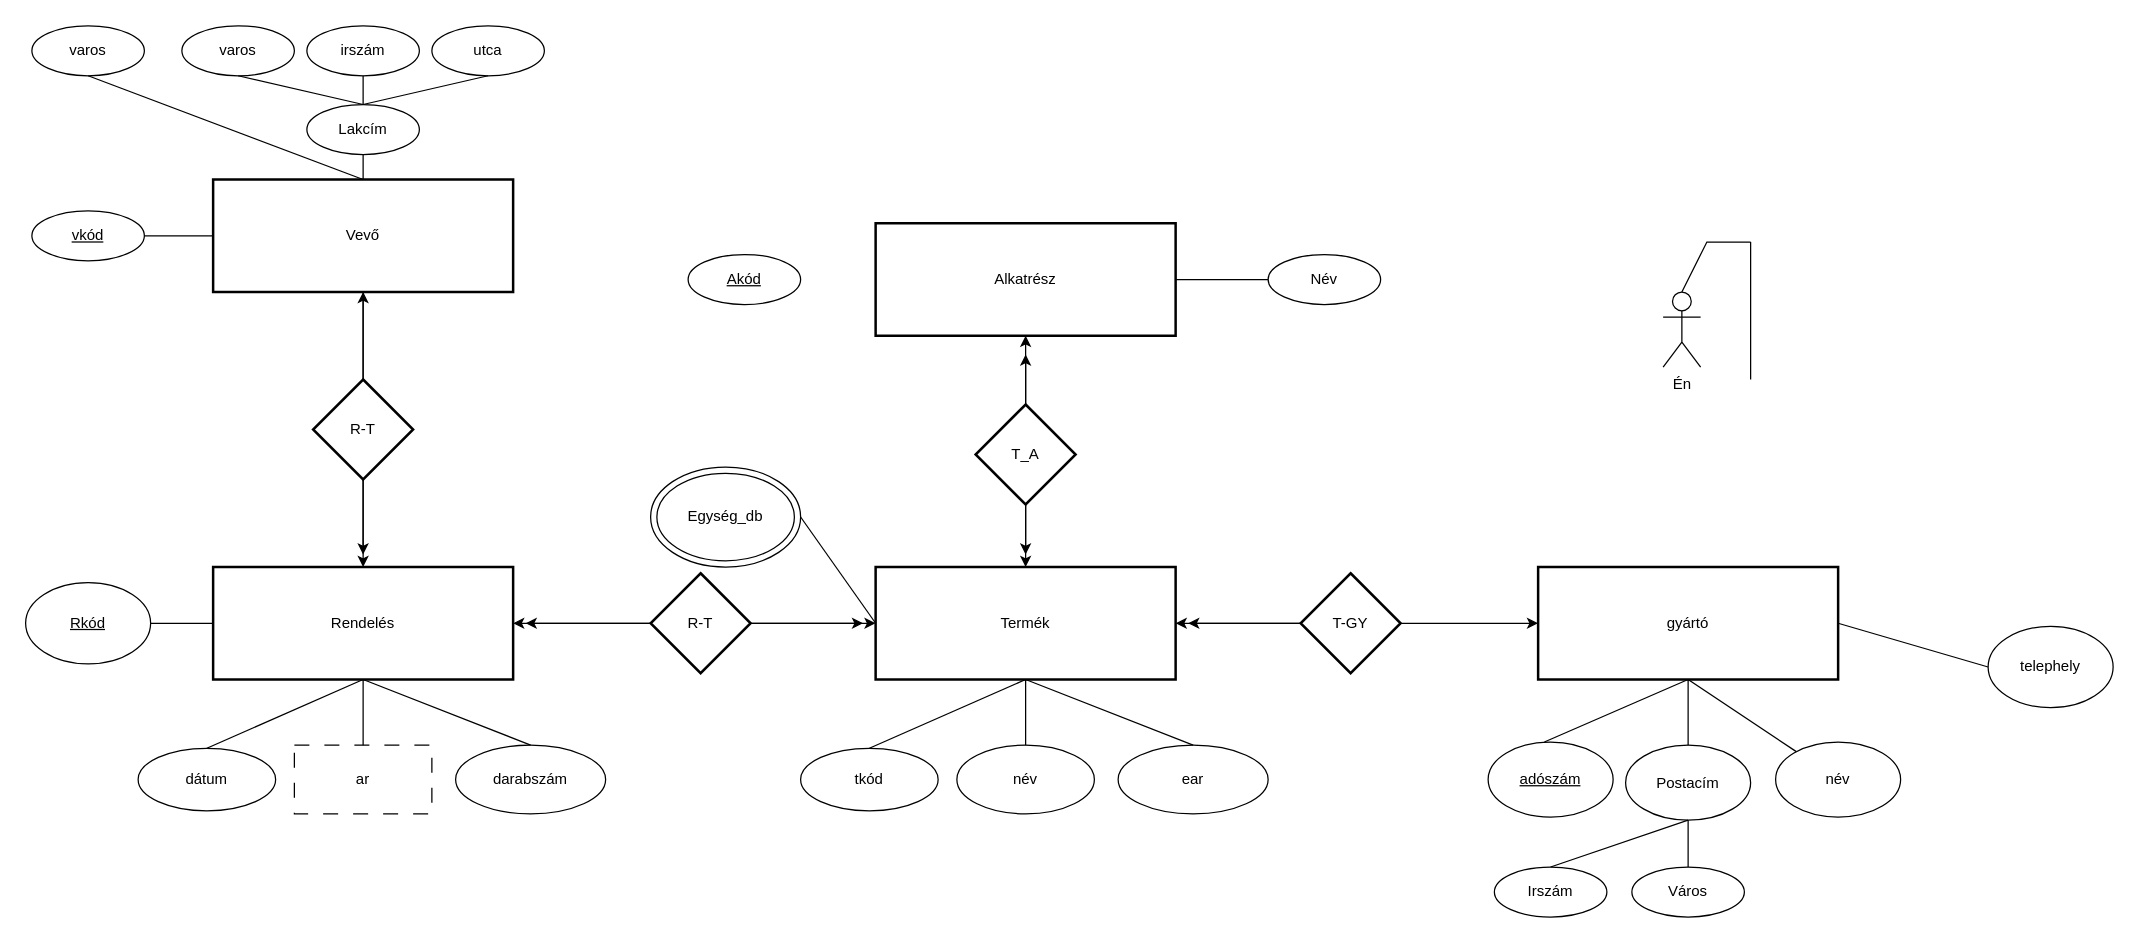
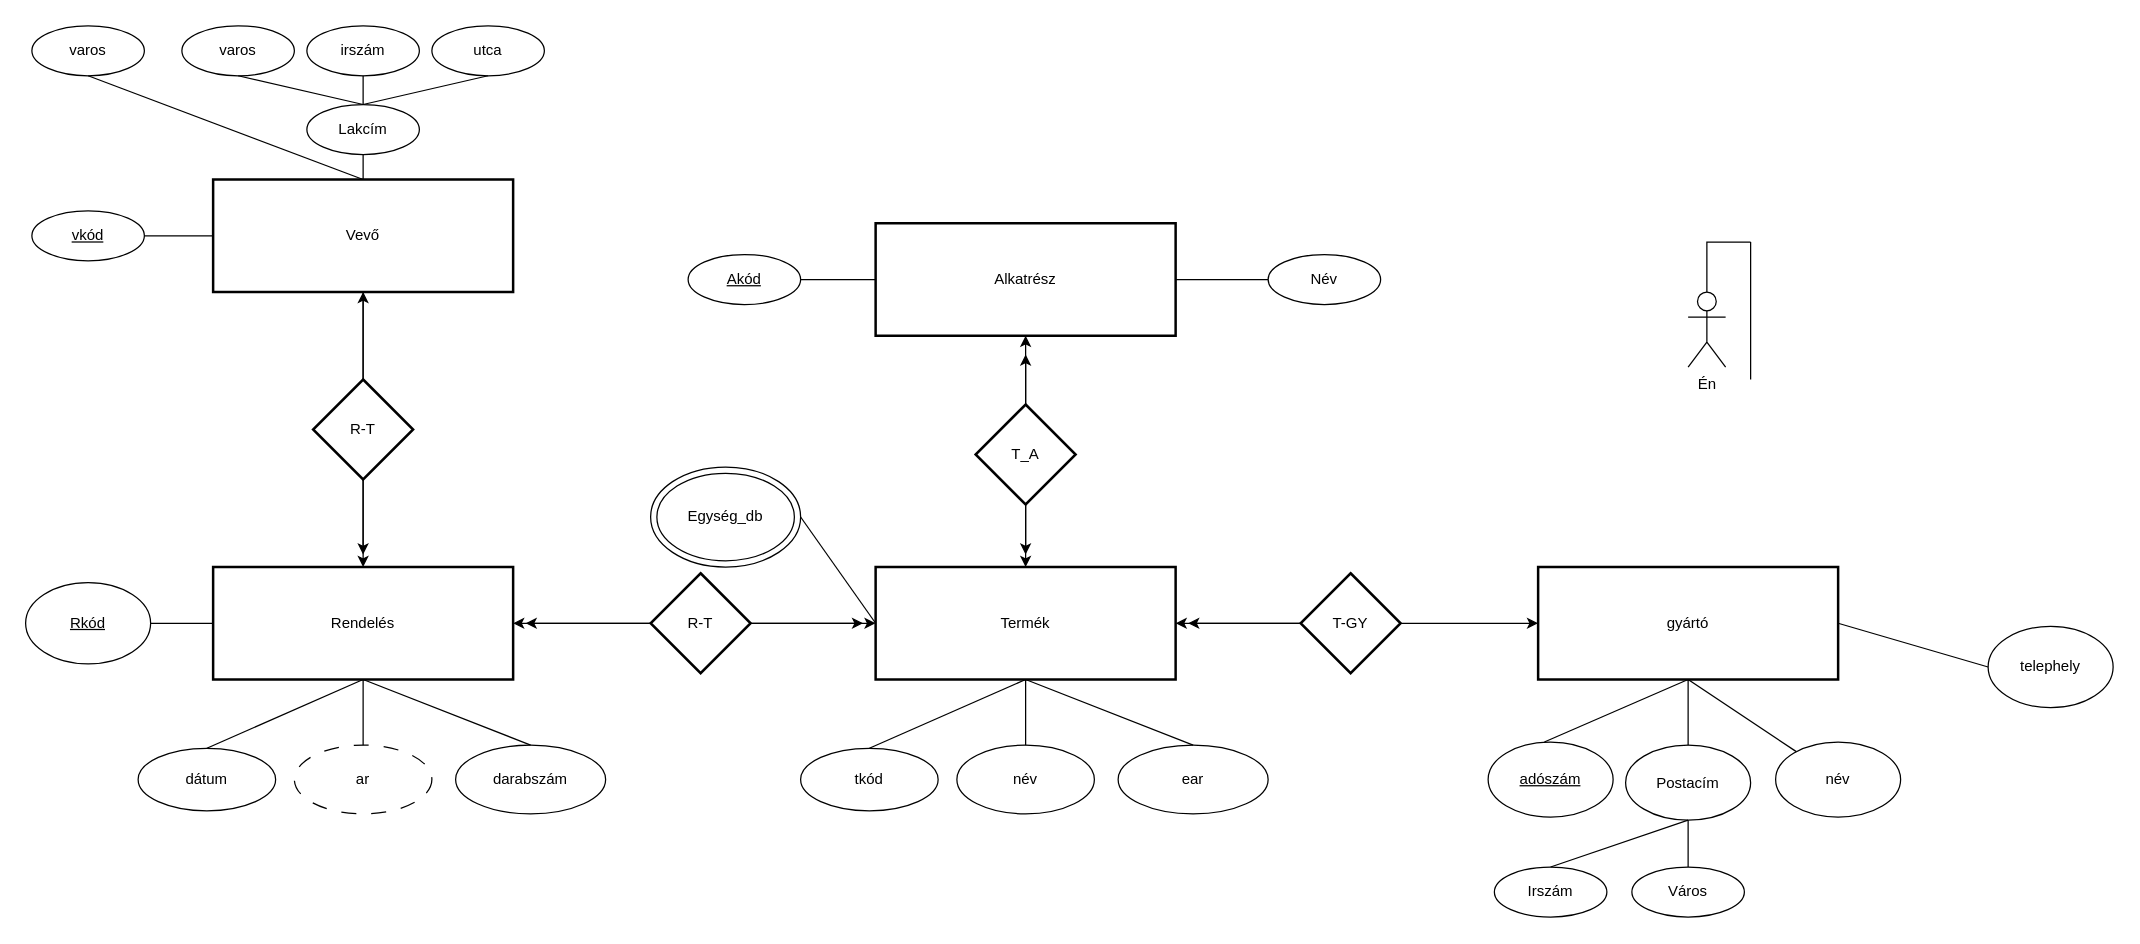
none -> (838, 279)
(1682, 329) -> (1707, 329)
(363, 779) -> (363, 779)
